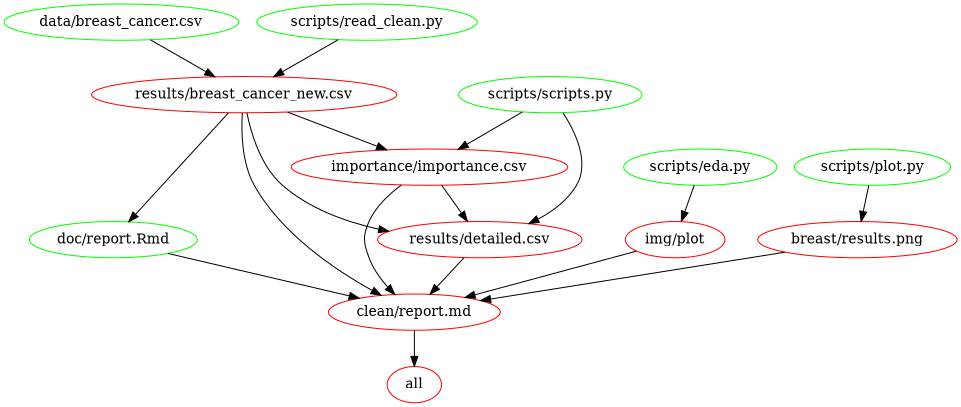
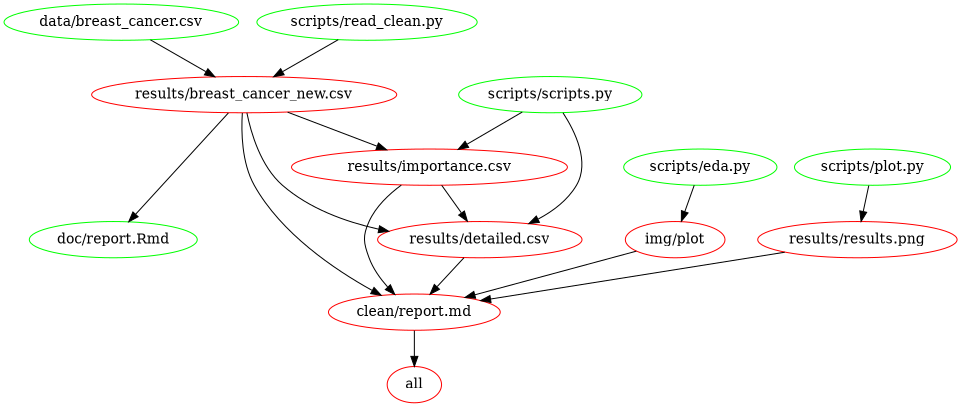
(429, 167) -> (429, 167)
(857, 240) -> (857, 240)
(259, 275) -> none
